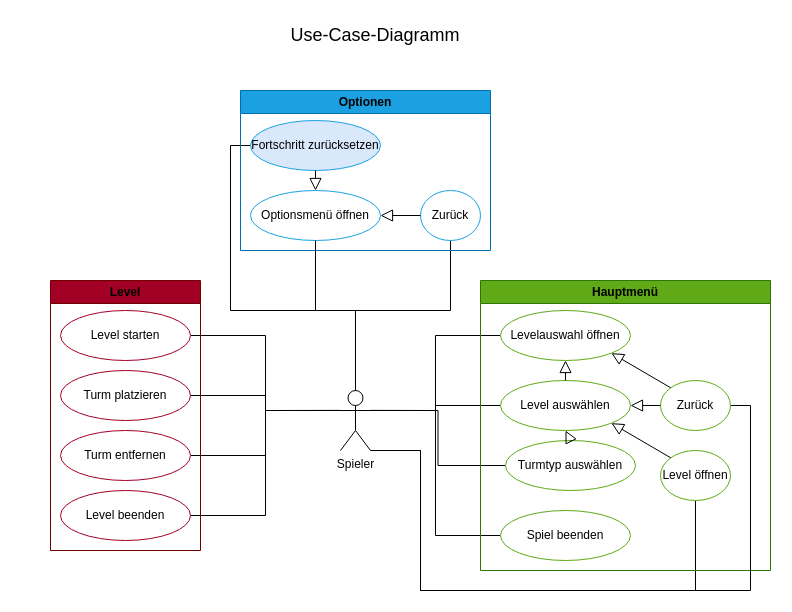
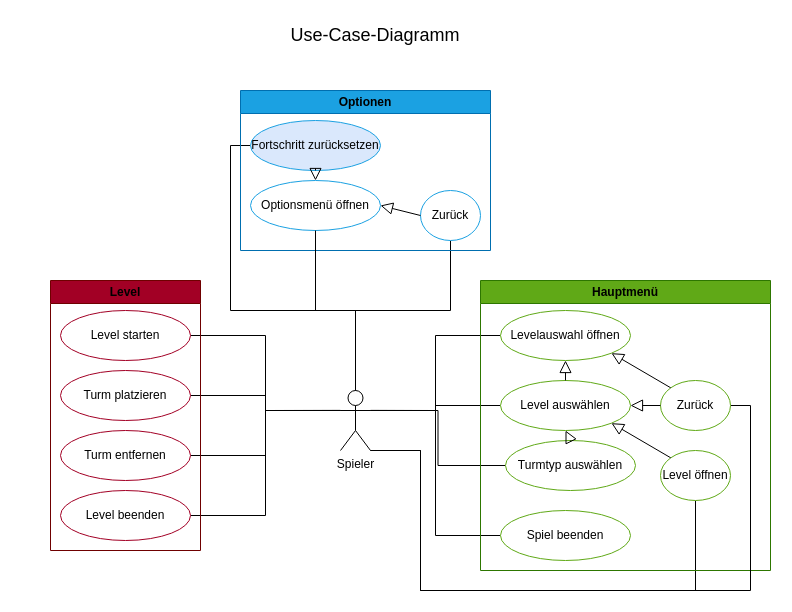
(316, 216) -> (316, 206)
